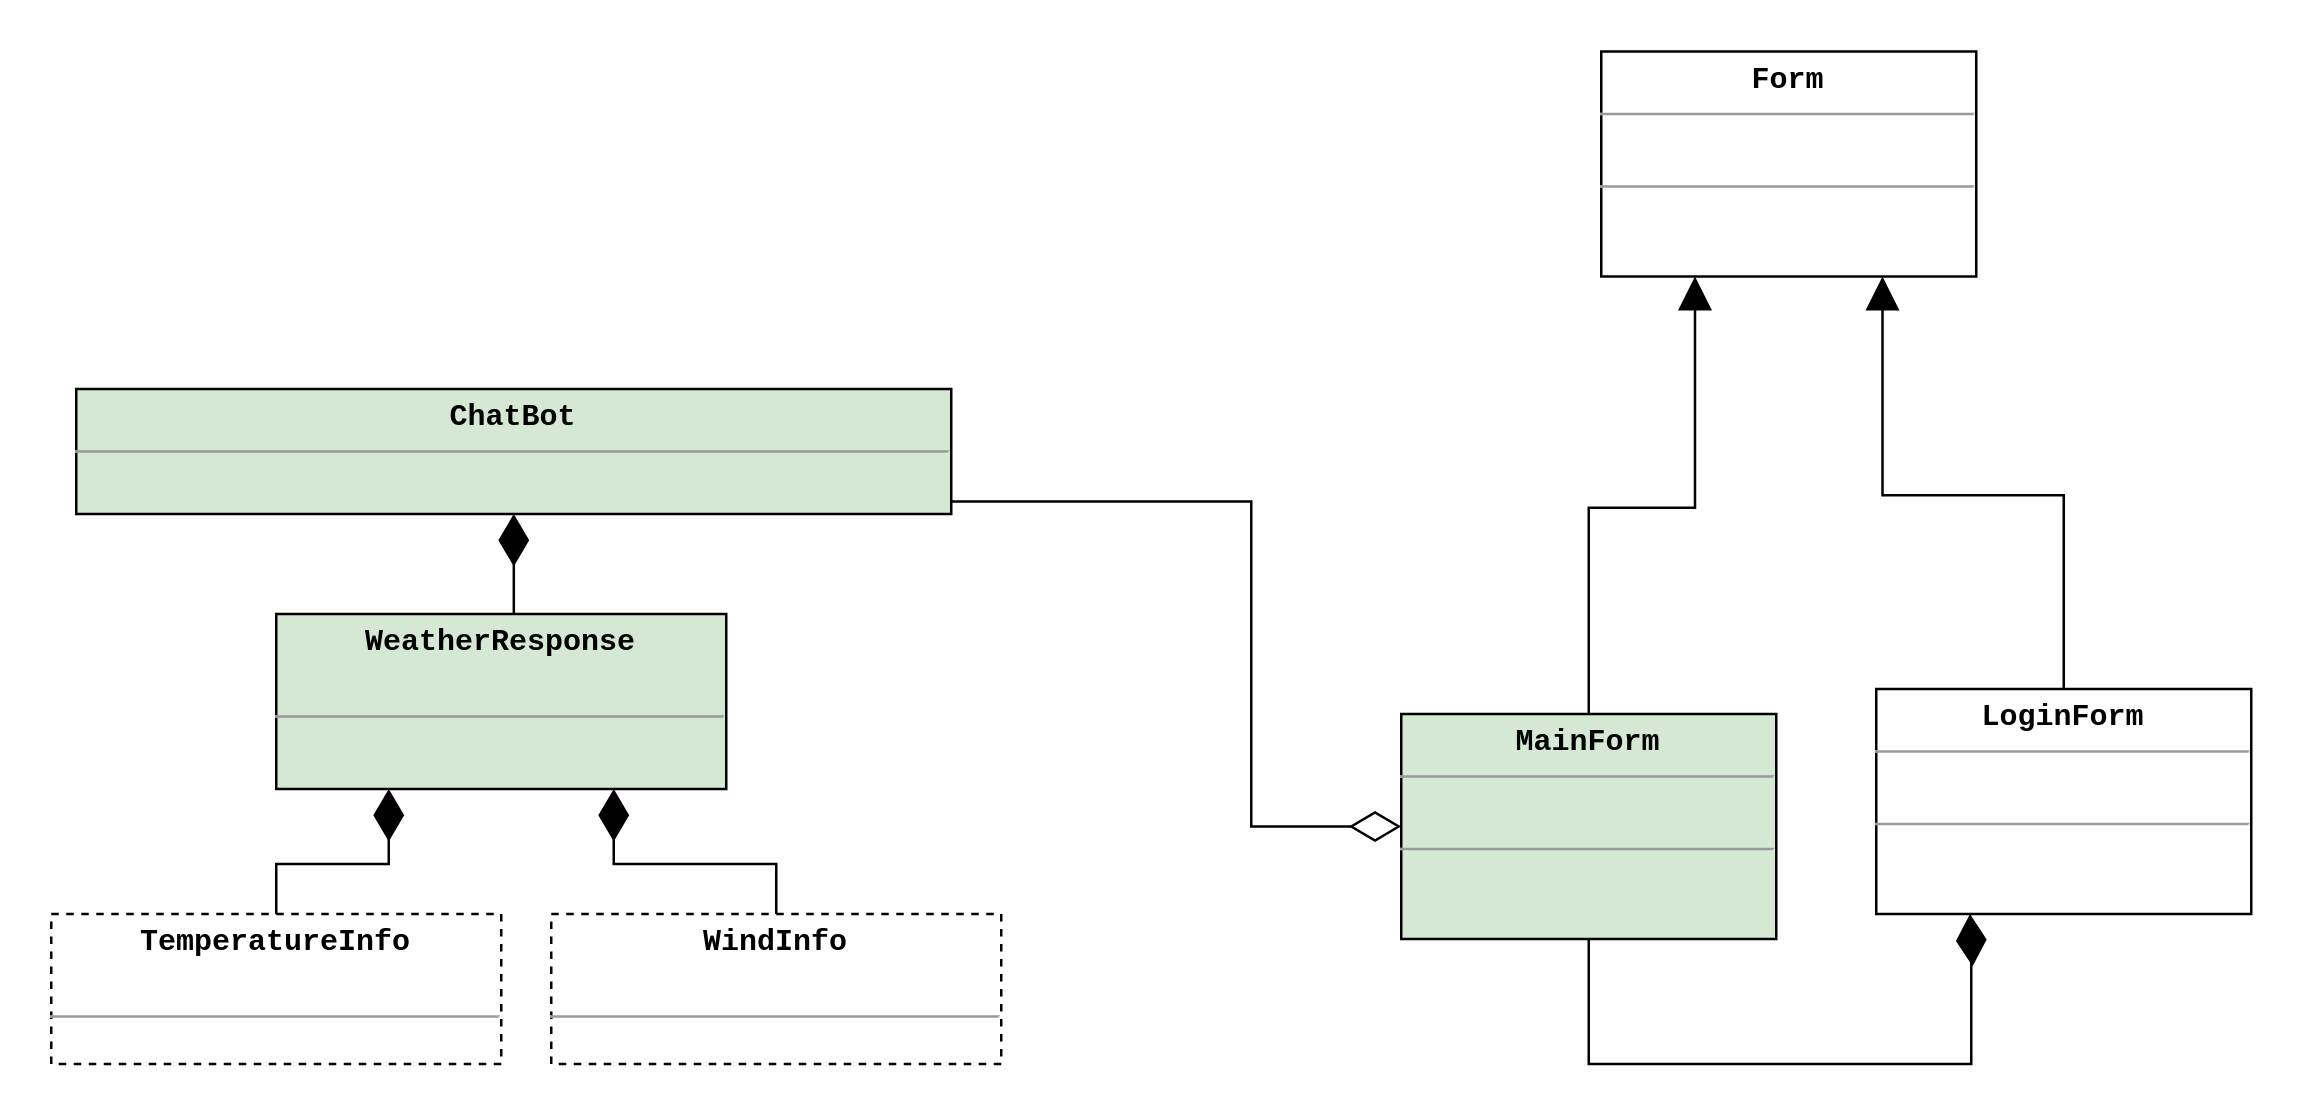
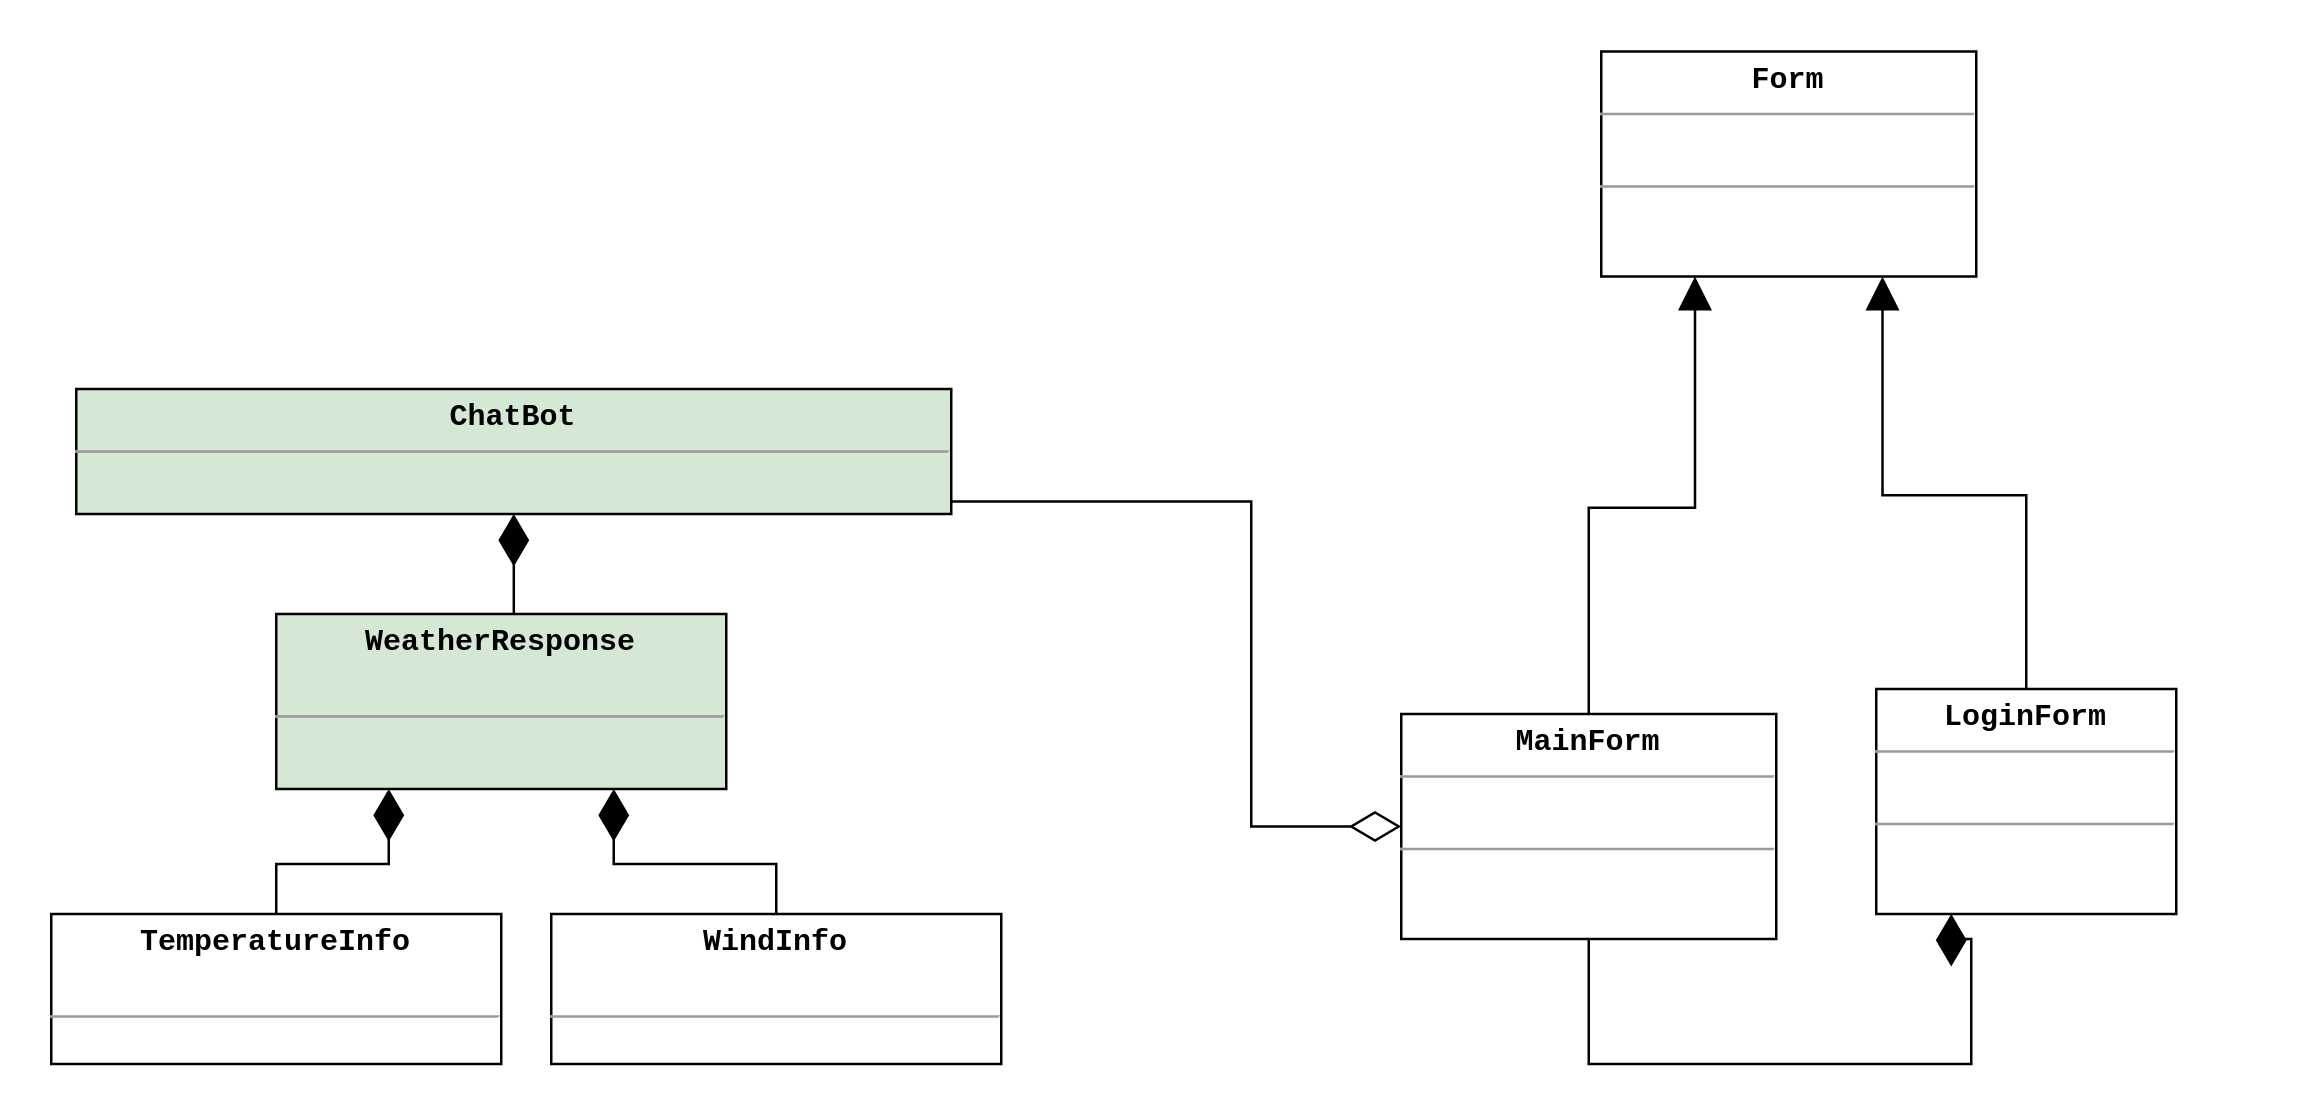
(2064, 801) -> (2026, 801)
(1589, 826) -> (1589, 826)
(276, 989) -> (276, 989)
(776, 989) -> (776, 989)
